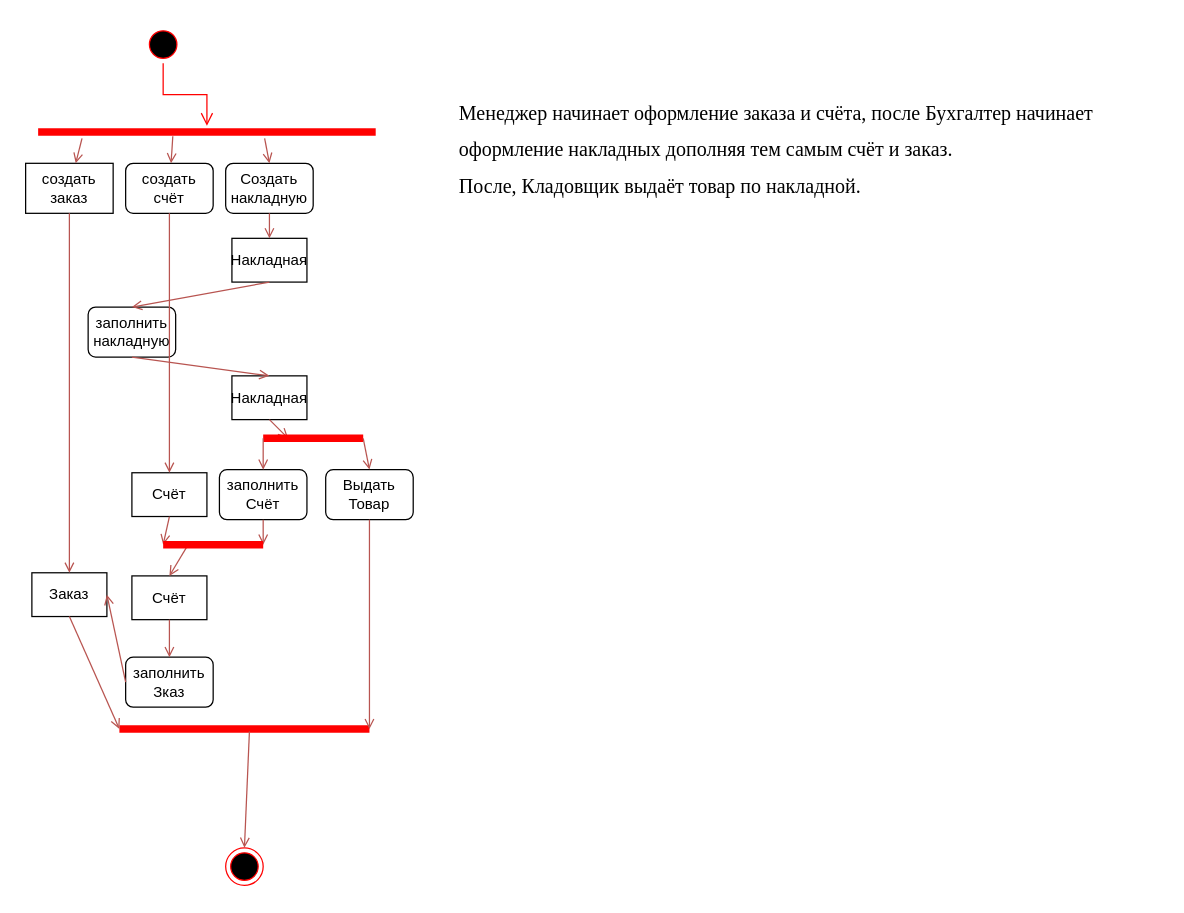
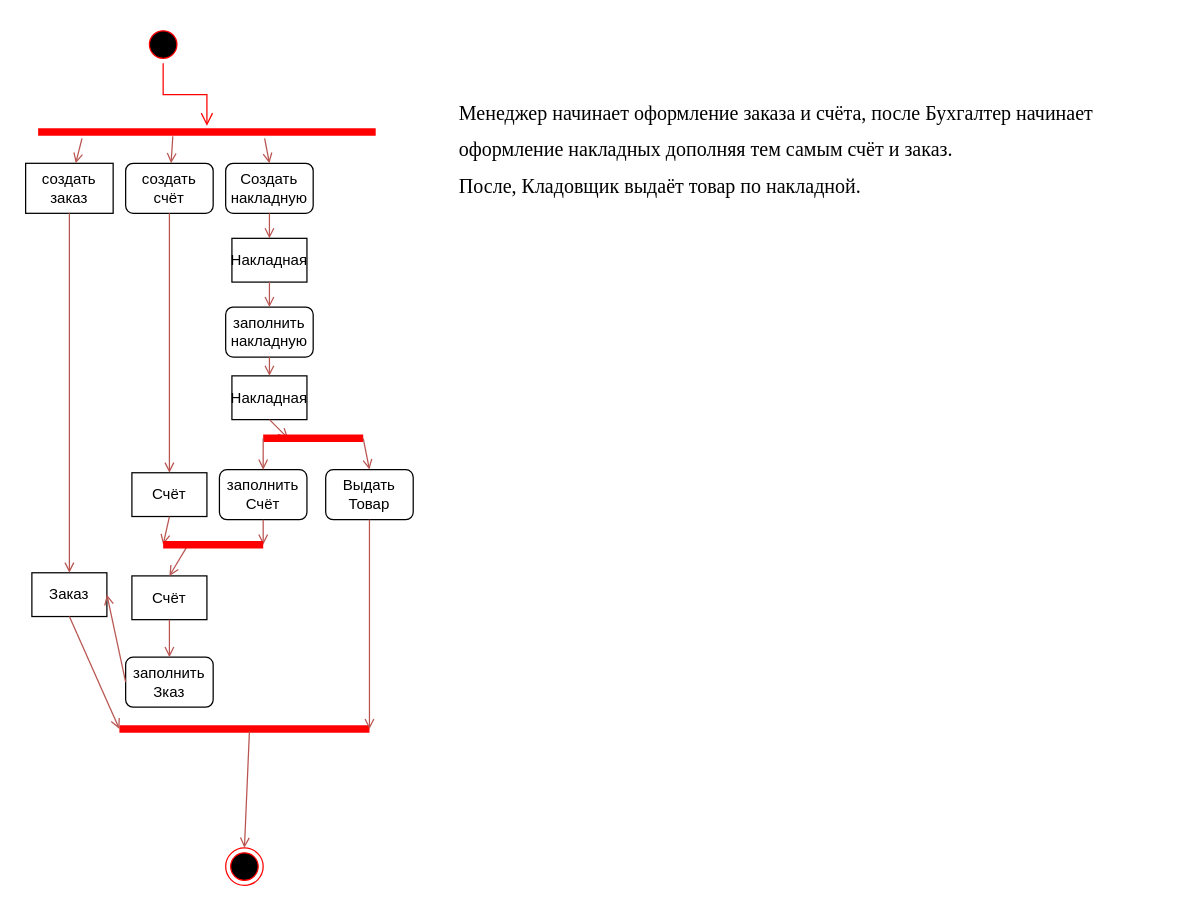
(132, 332) -> (269, 332)
